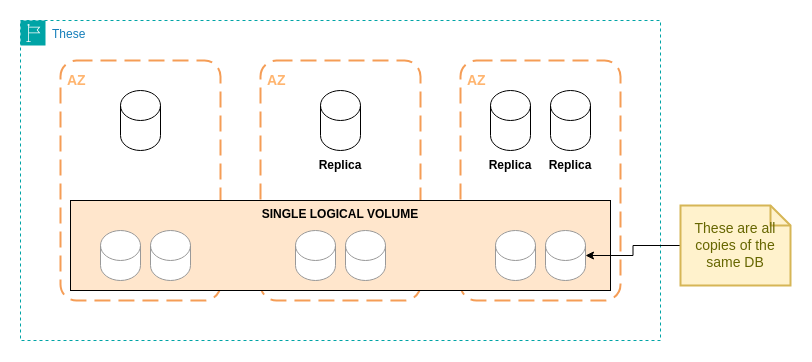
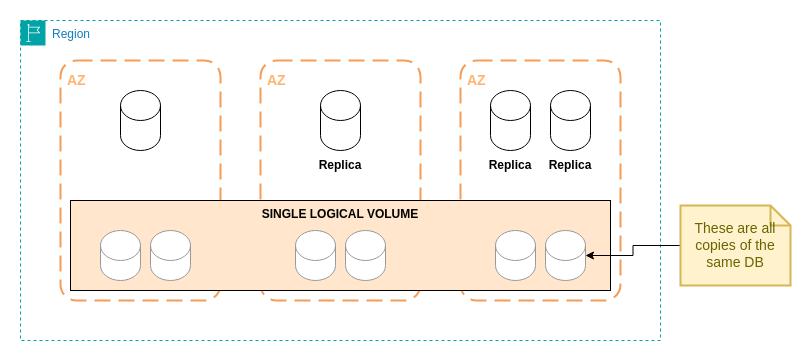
(69, 35) -> (71, 35)
